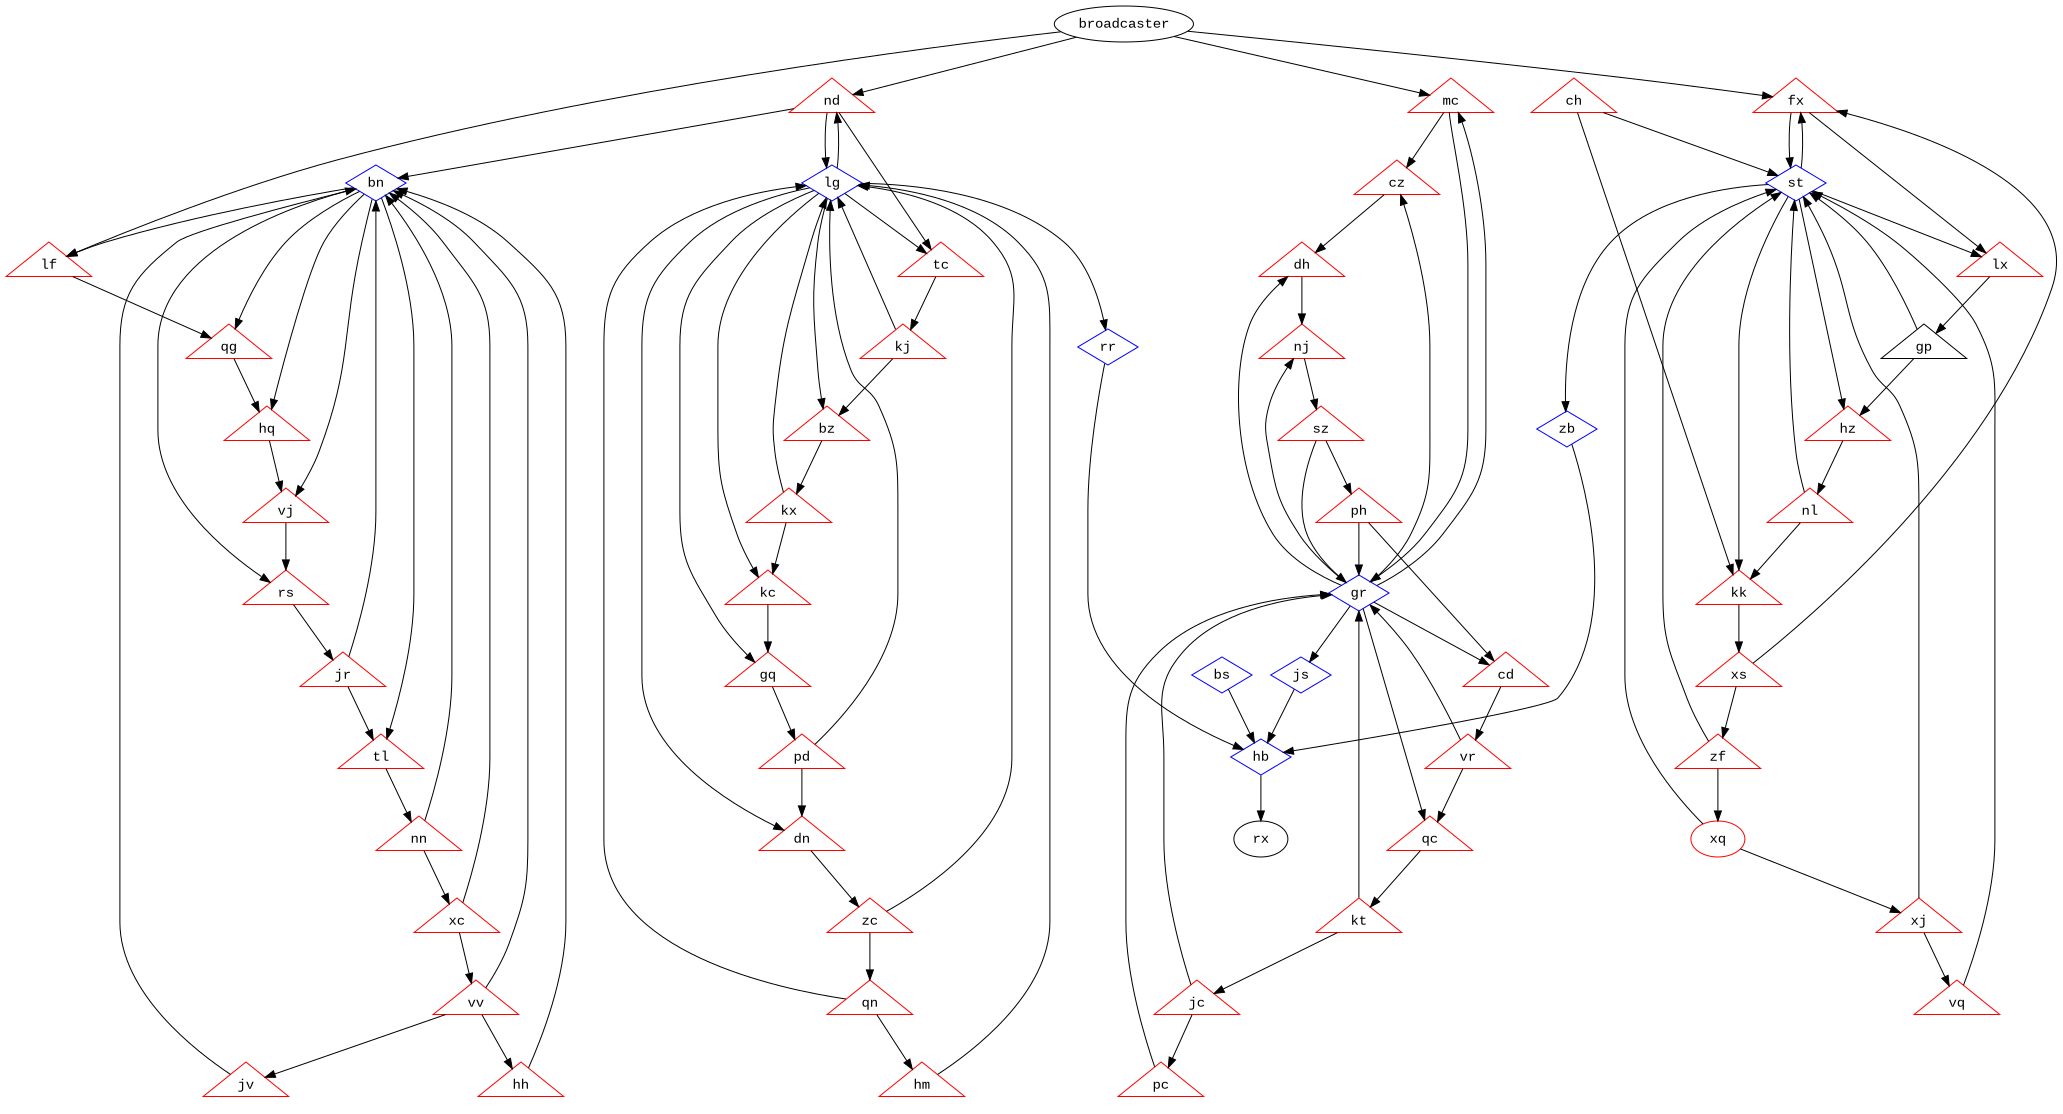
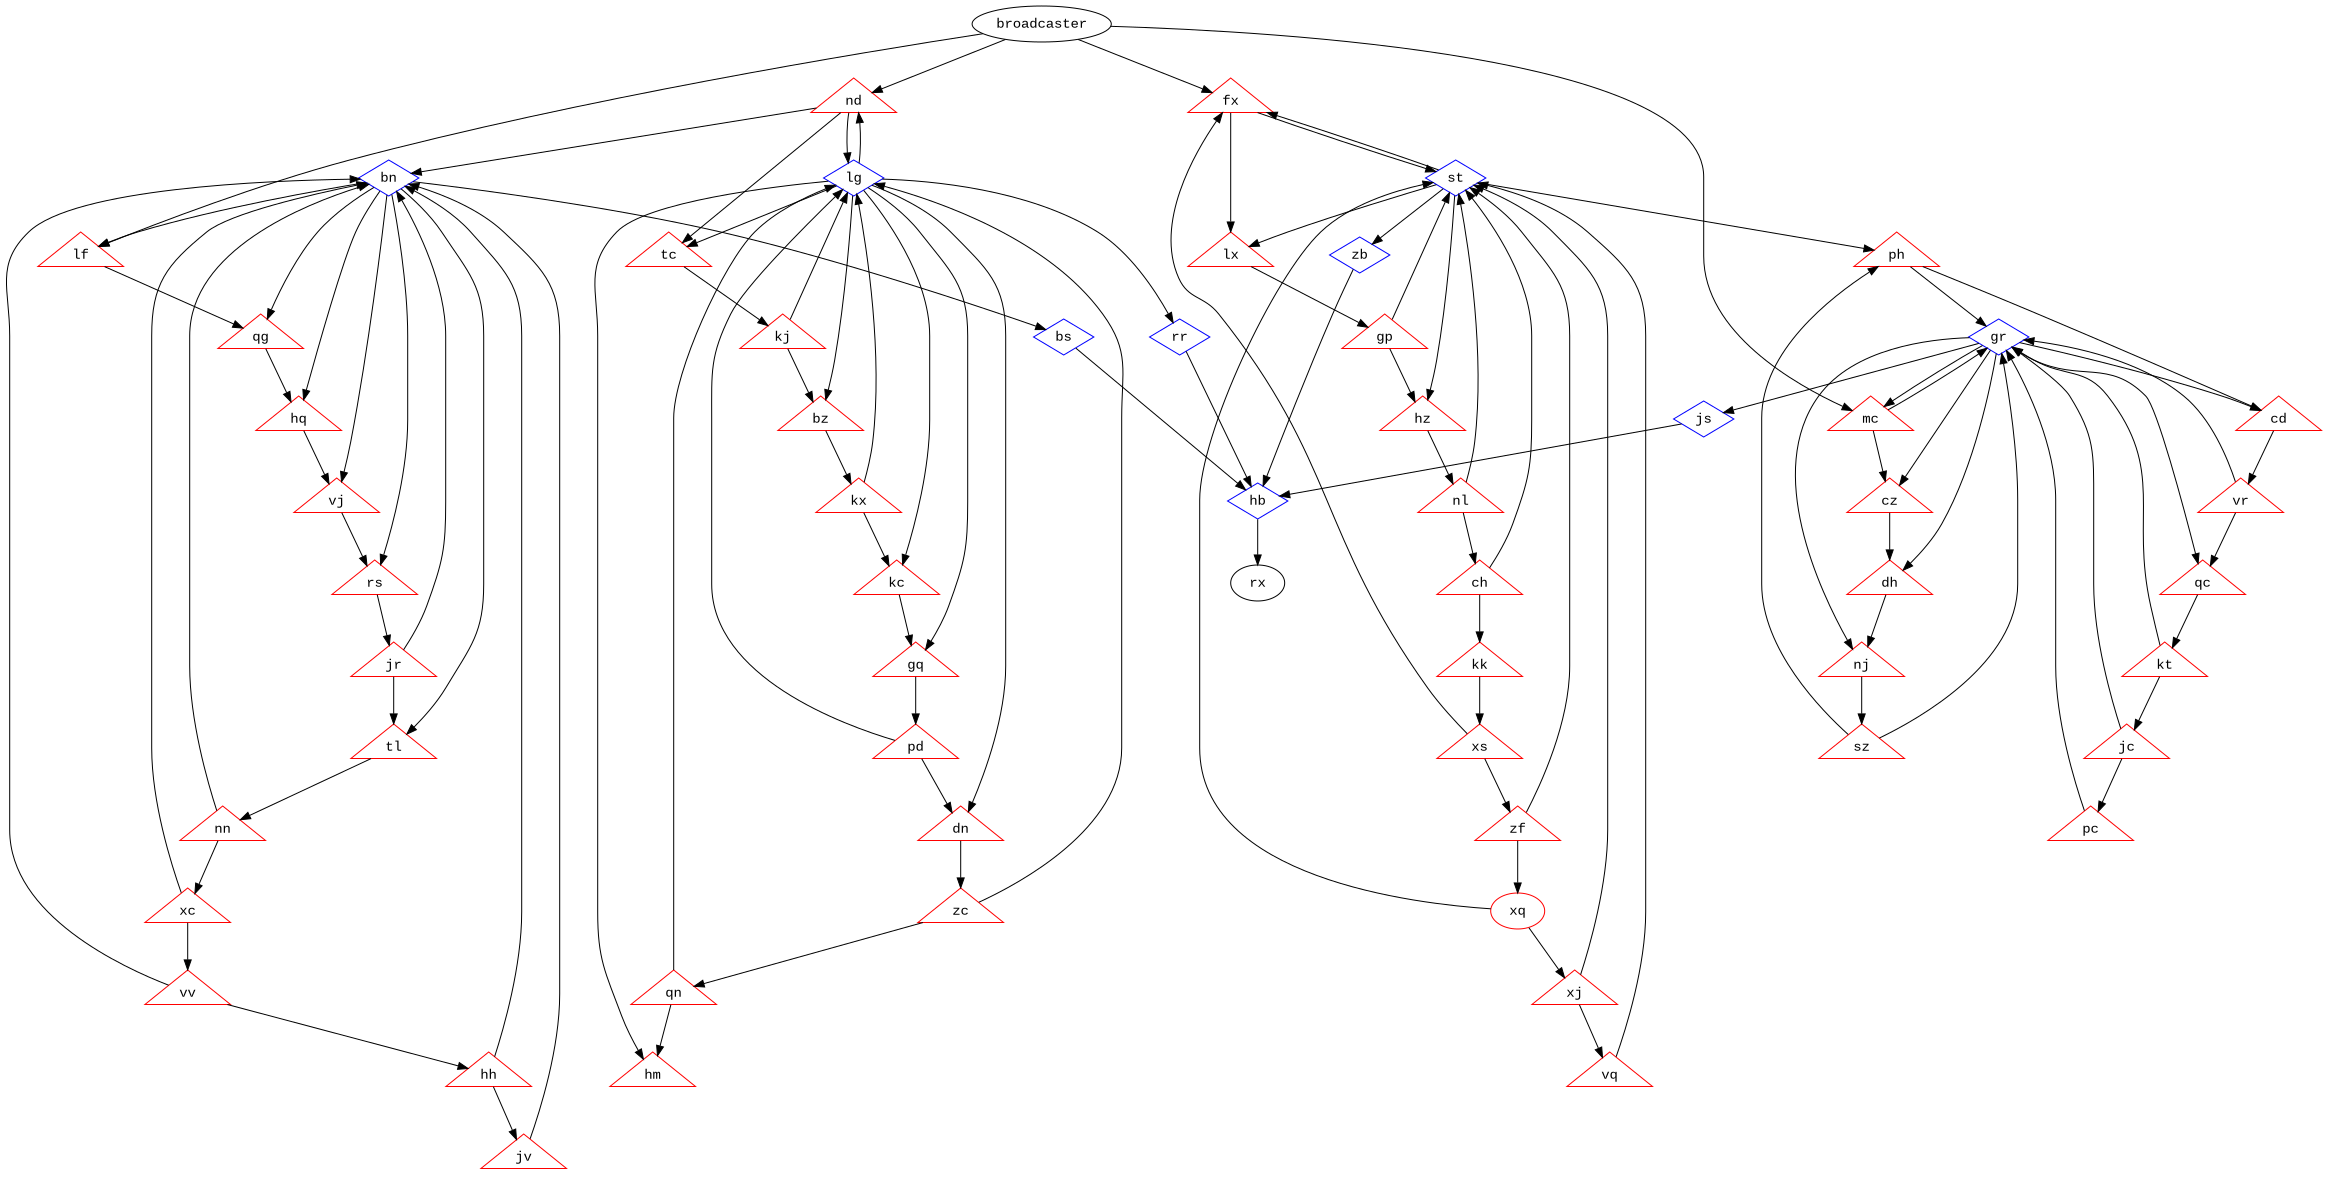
none -> (760, 242)
(1924, 347) -> (1385, 337)
(1739, 373) -> (1671, 216)
(1779, 547) -> (1468, 533)
(1050, 595) -> (598, 532)
(360, 1044) -> (503, 1108)
